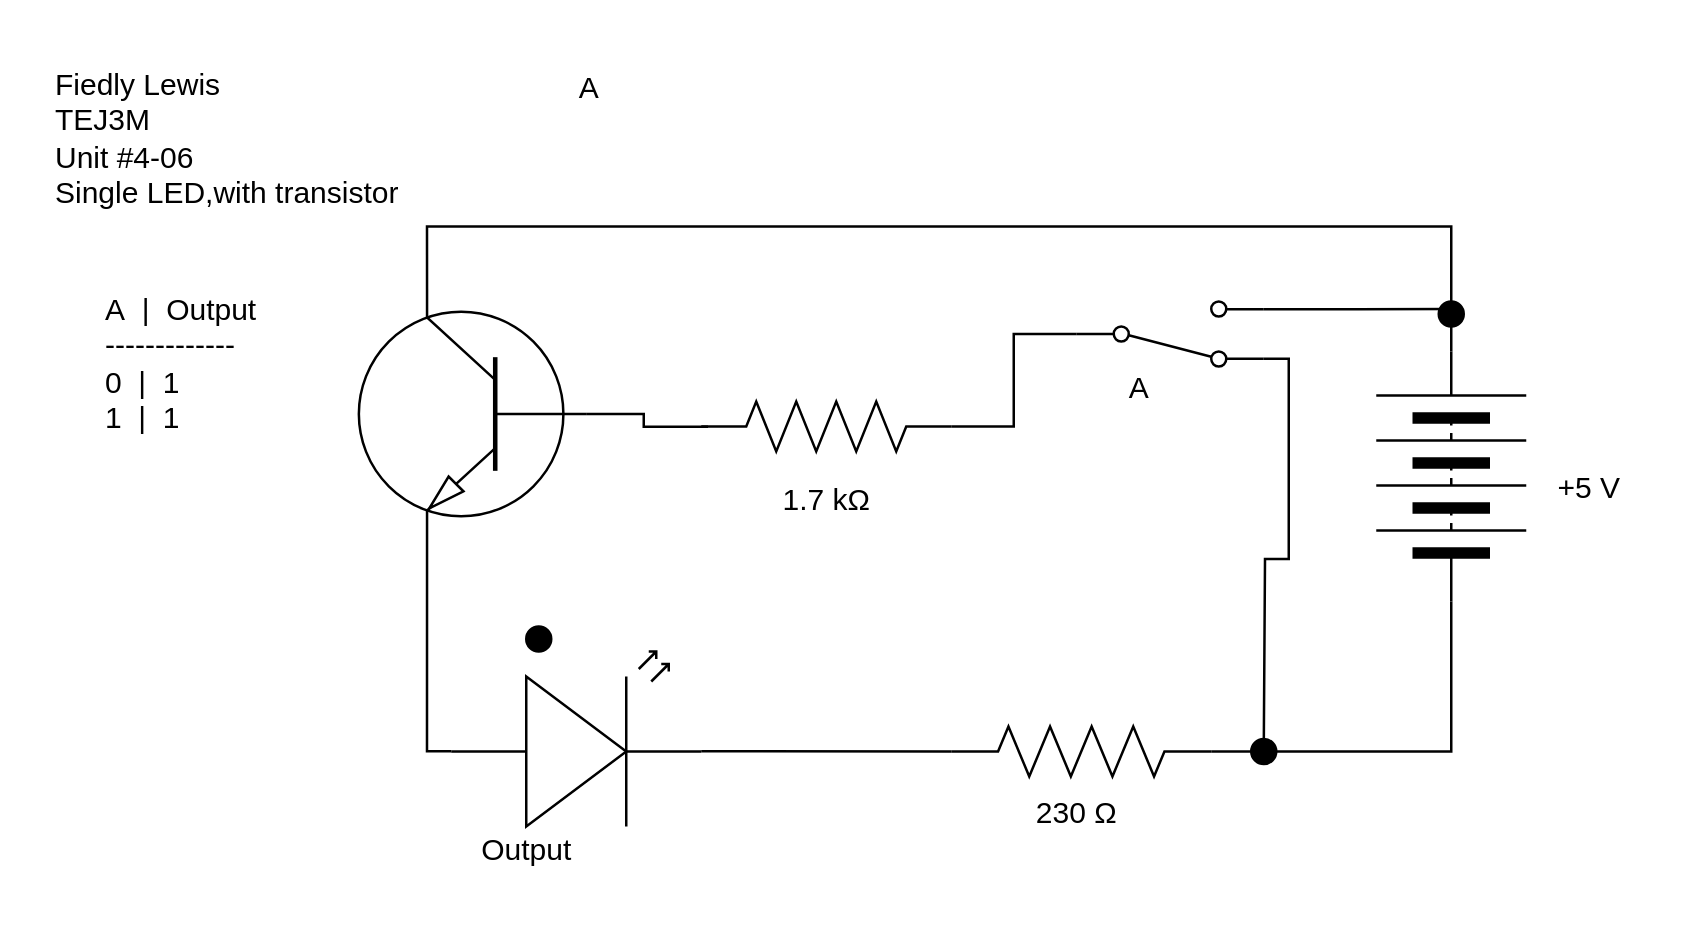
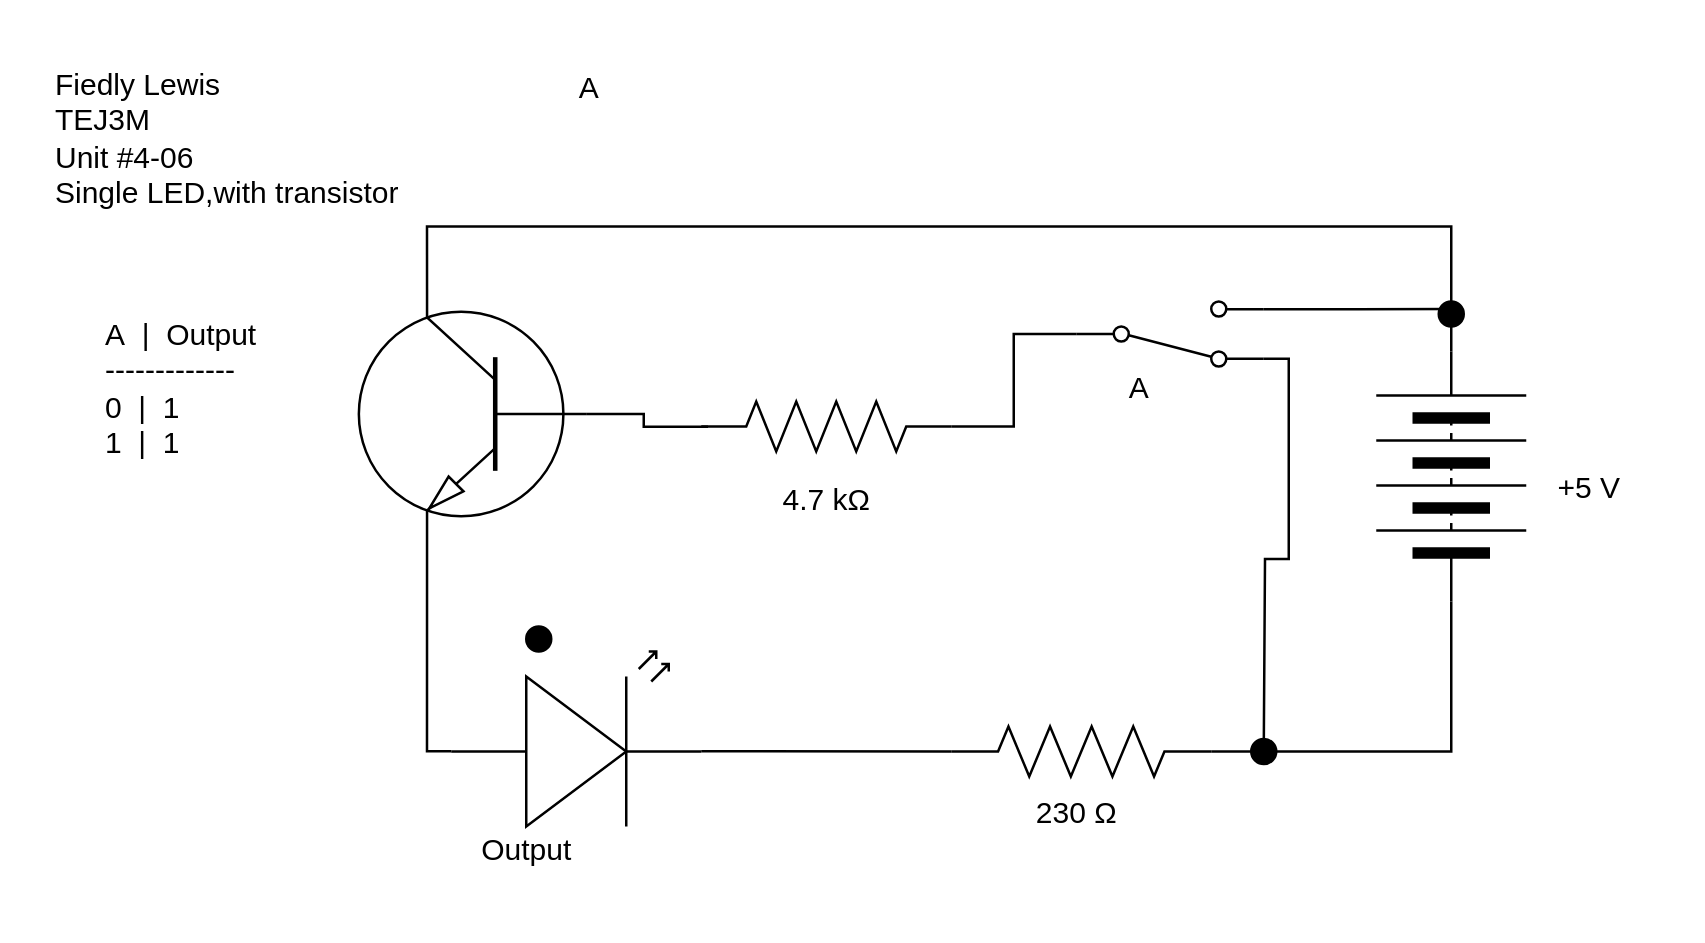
(201, 364) -> (201, 389)
(828, 501) -> (828, 501)
